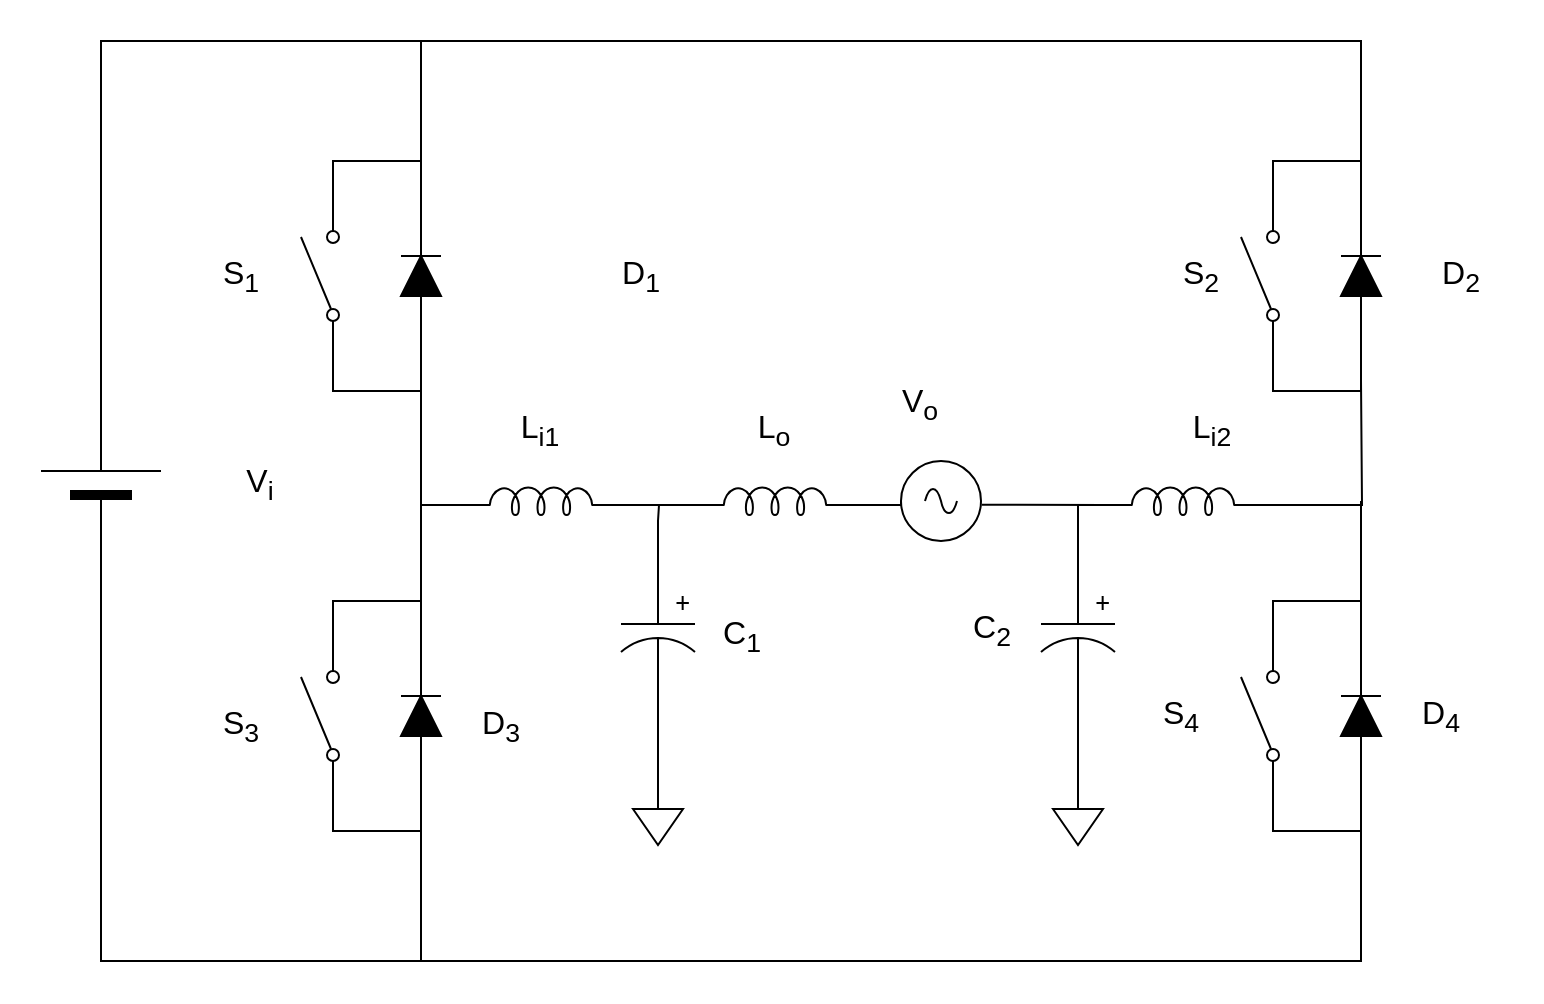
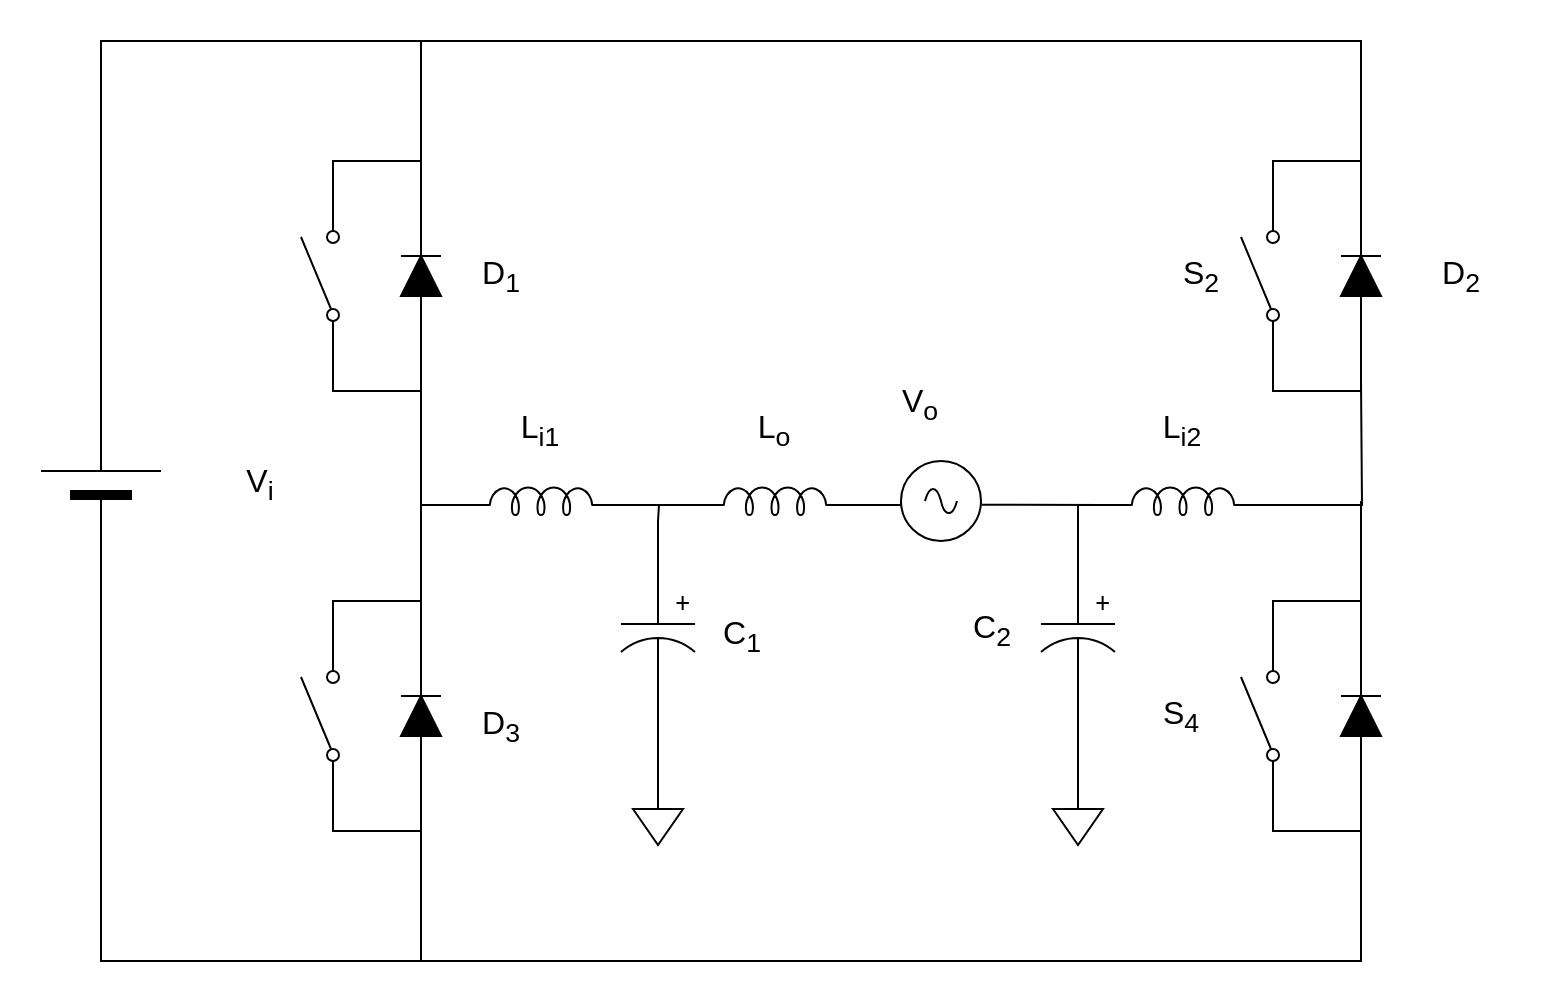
(241, 276) -> none
(641, 276) -> (501, 276)
(1213, 431) -> (1183, 431)
(1441, 716) -> none
(241, 726) -> none
